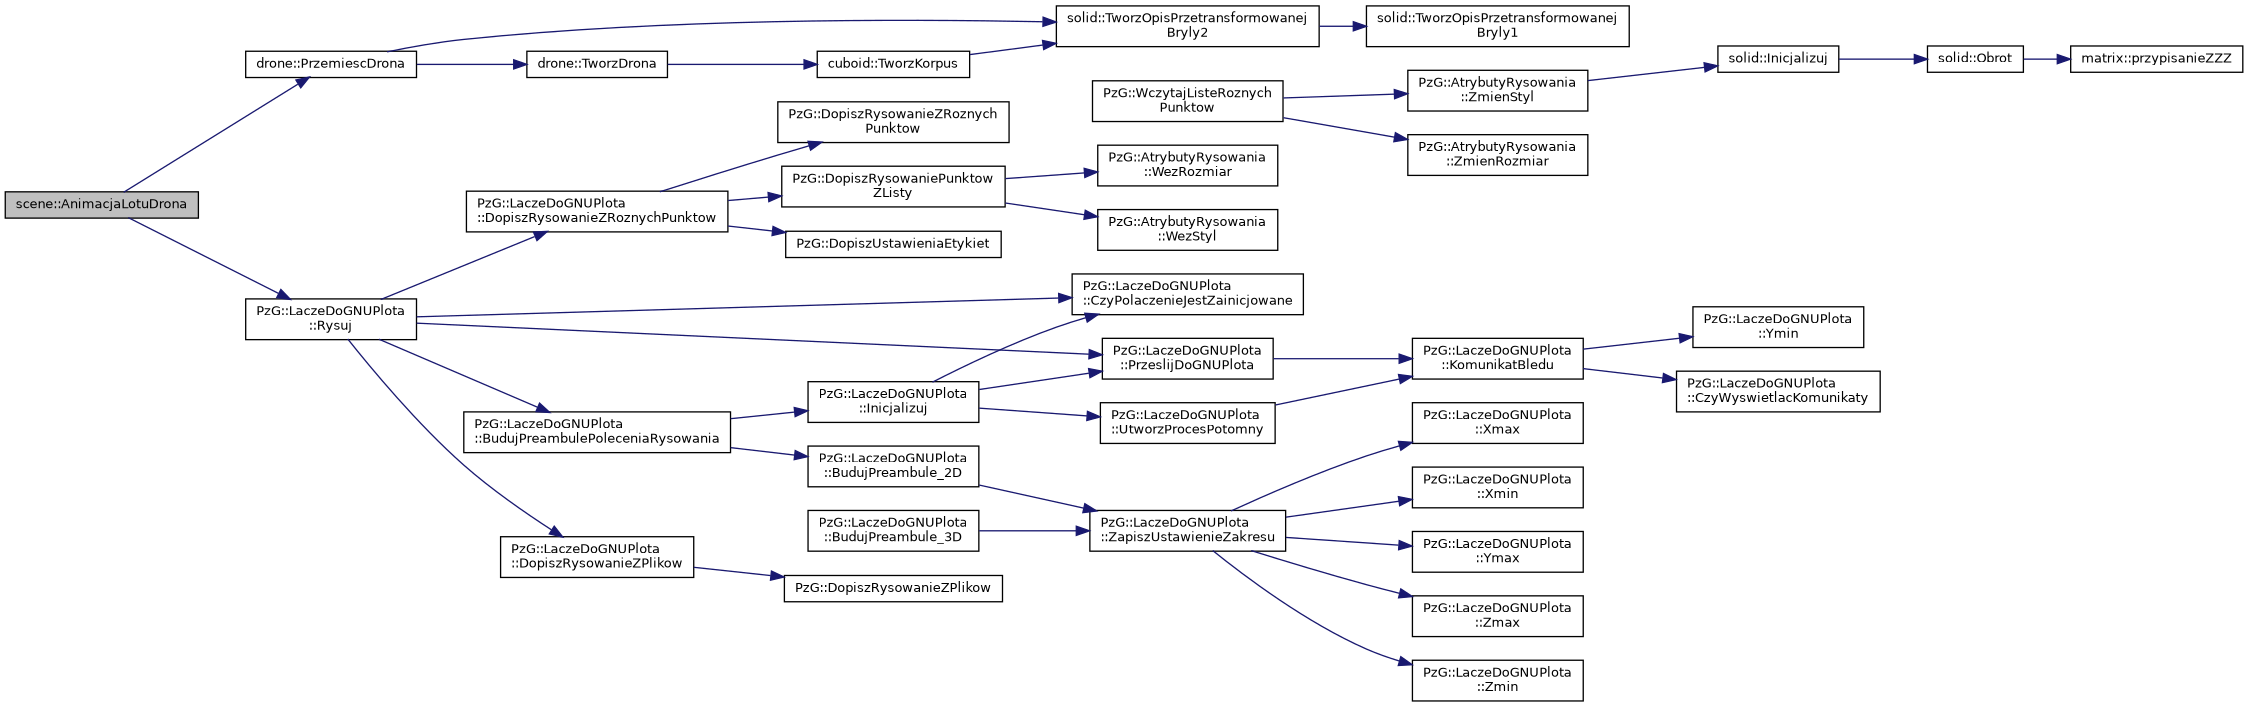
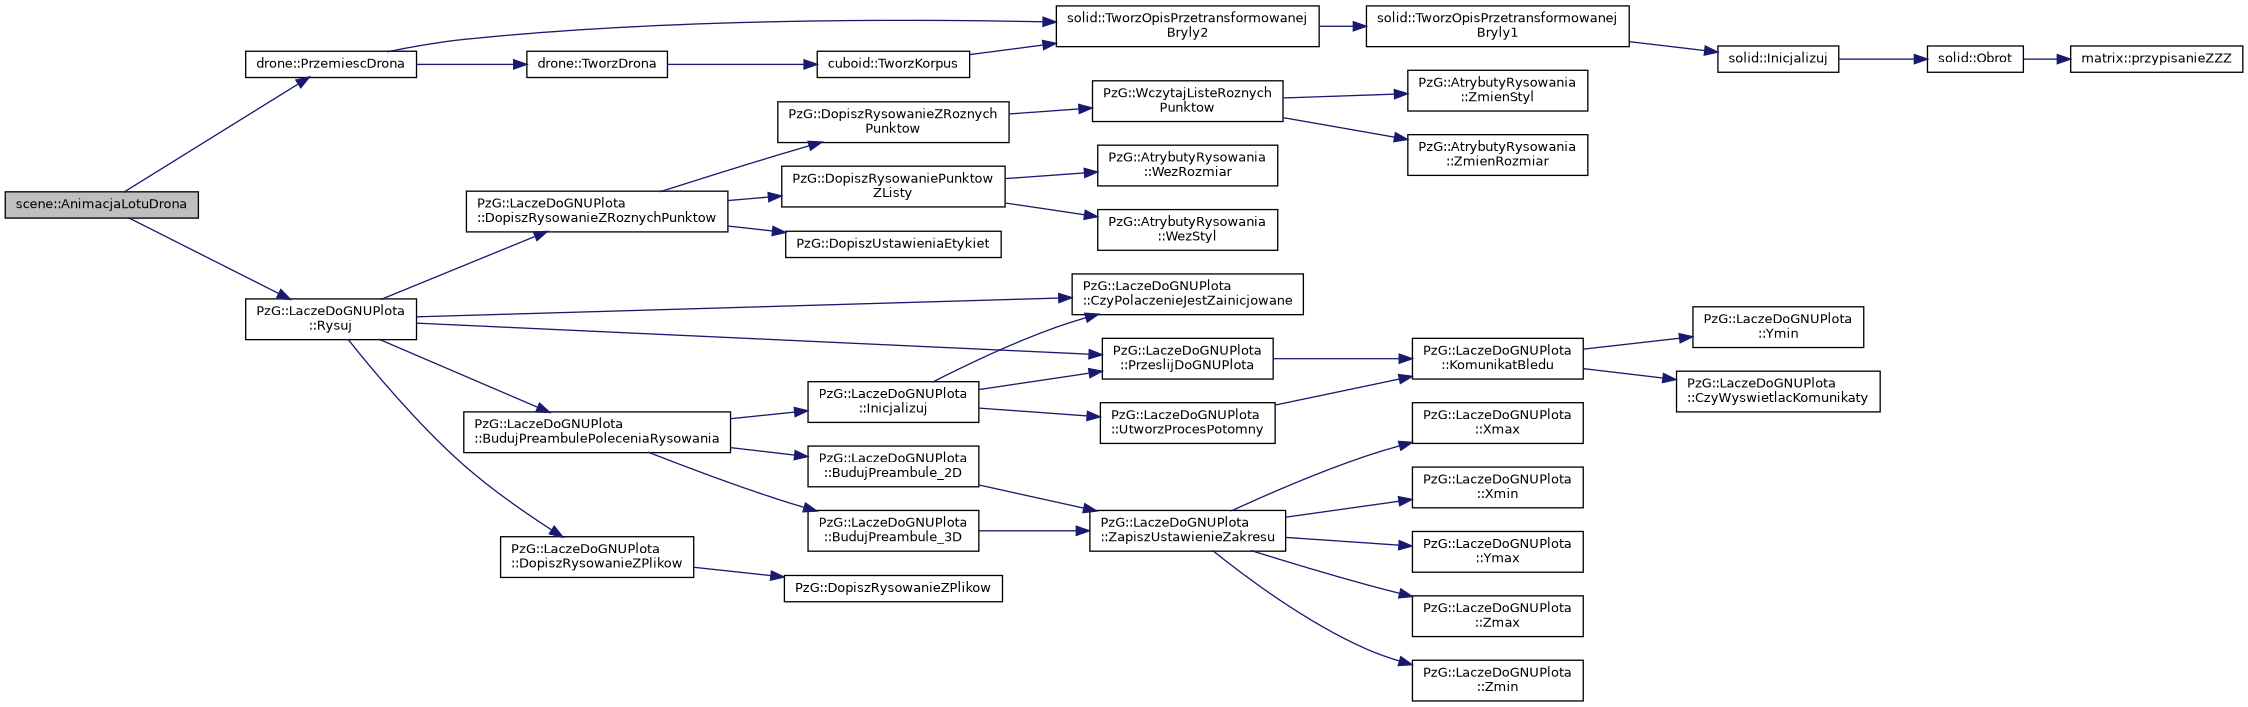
(1646, 74) -> (1667, 46)
none -> (1044, 111)
none -> (725, 481)
